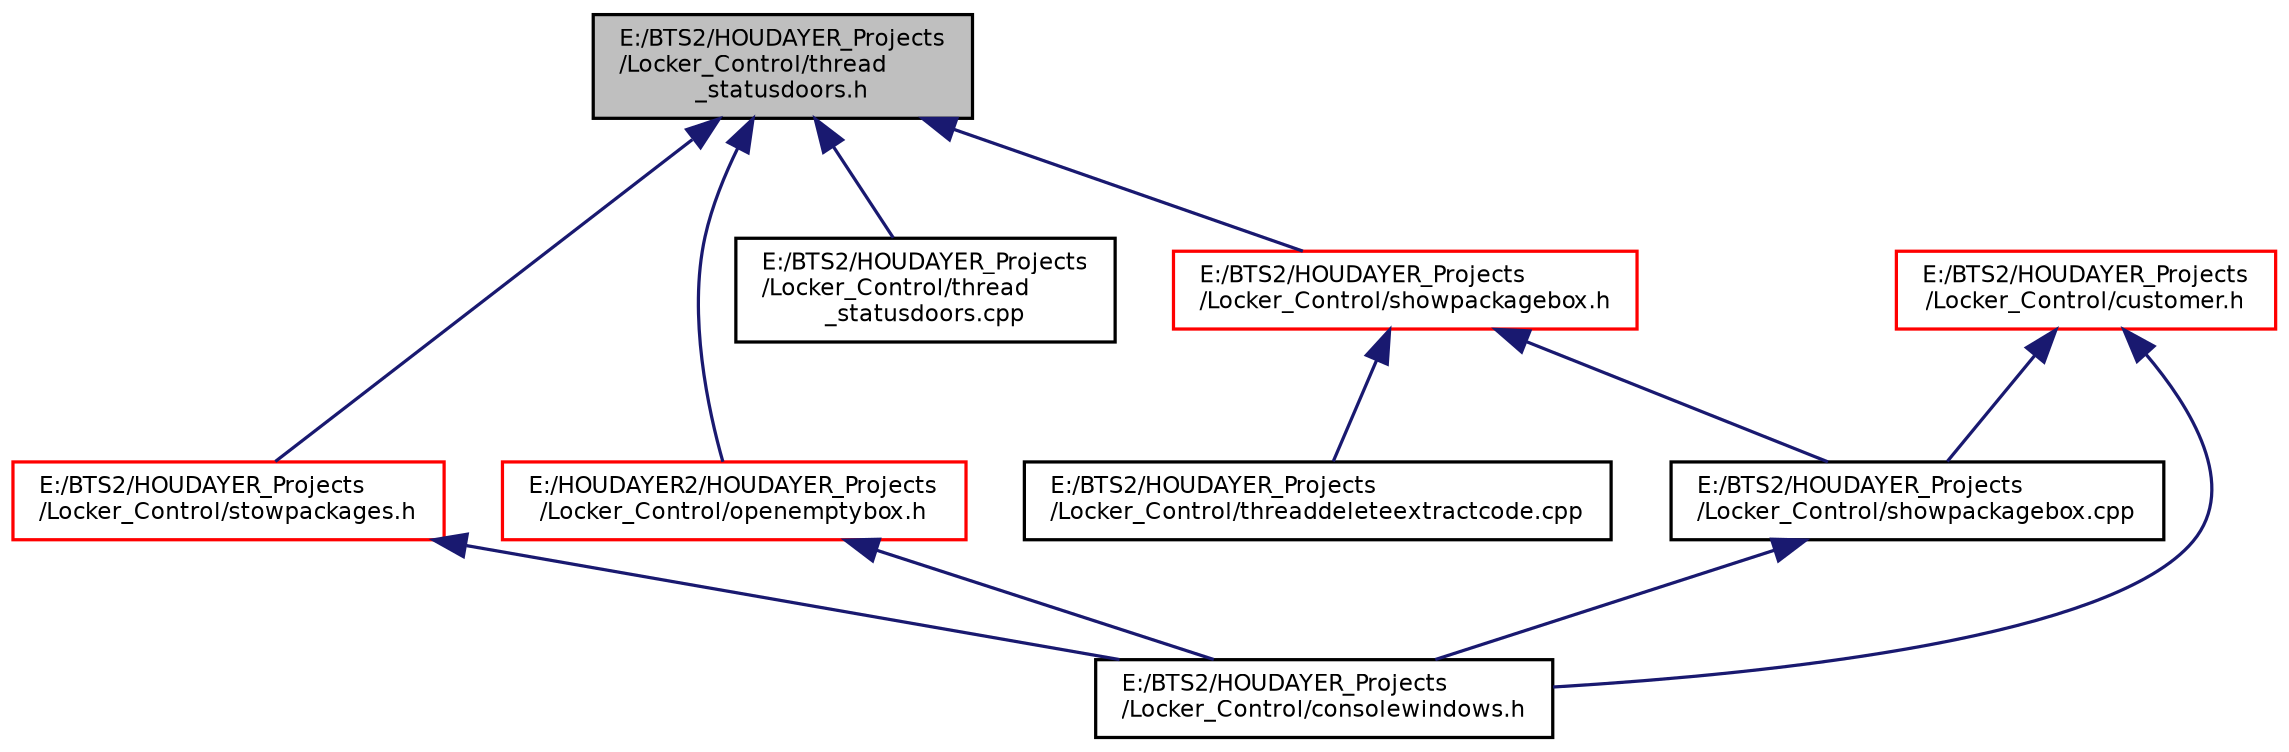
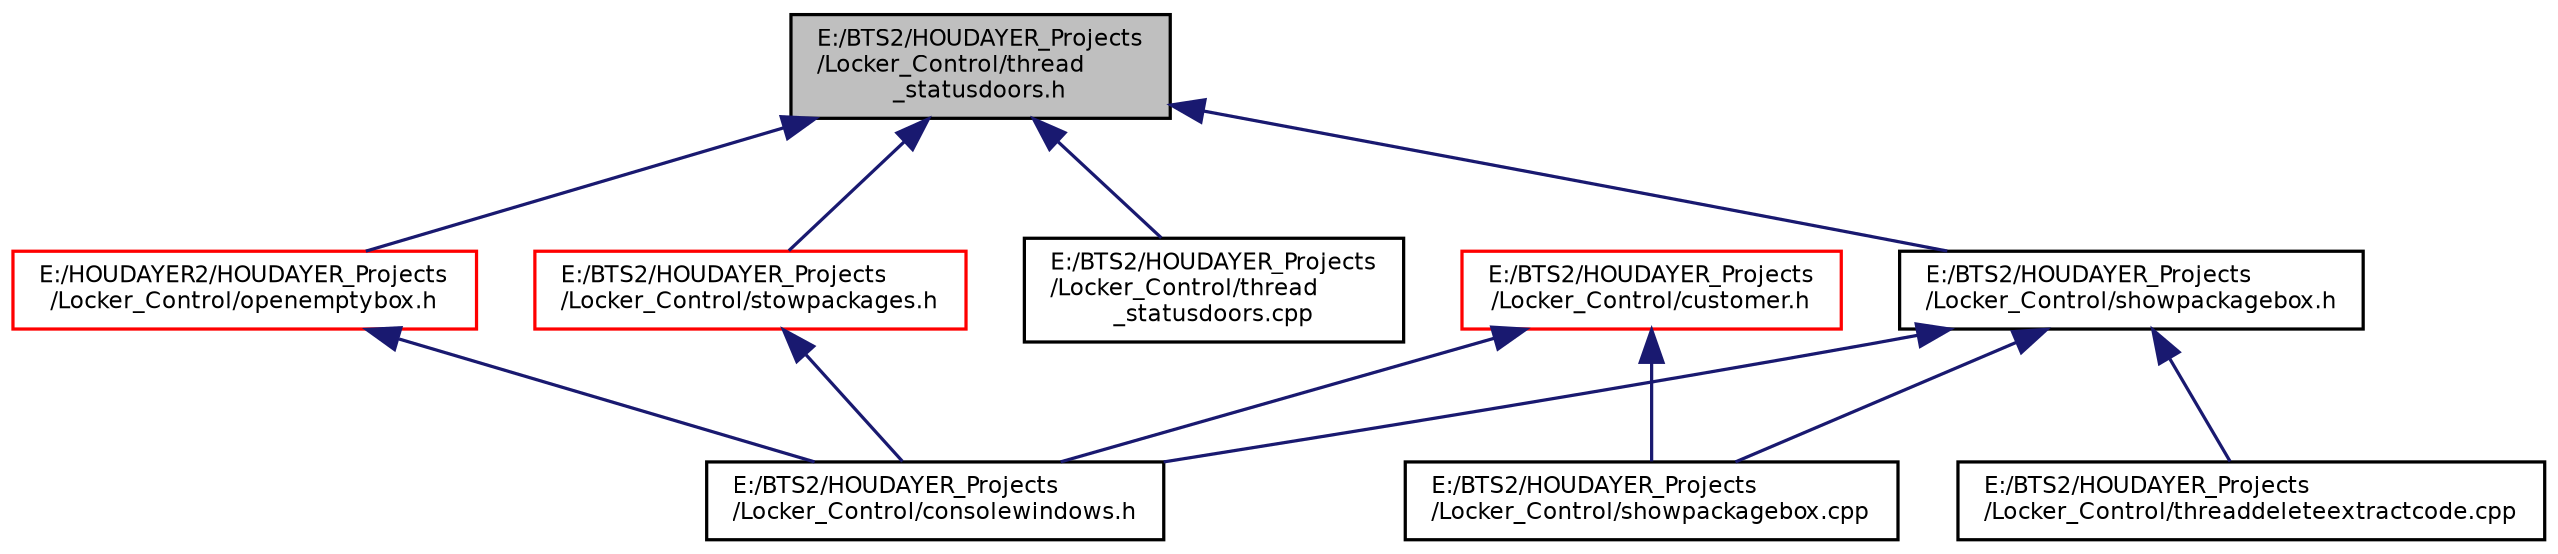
(1405, 290) -> (2131, 290)
(1605, 605) -> (1541, 401)
